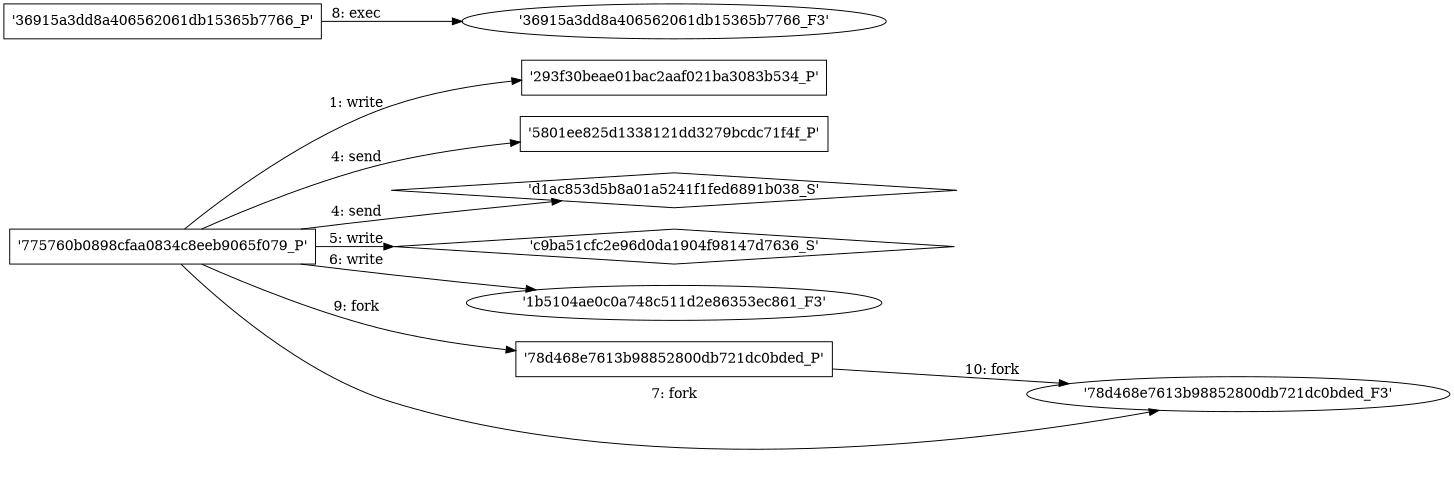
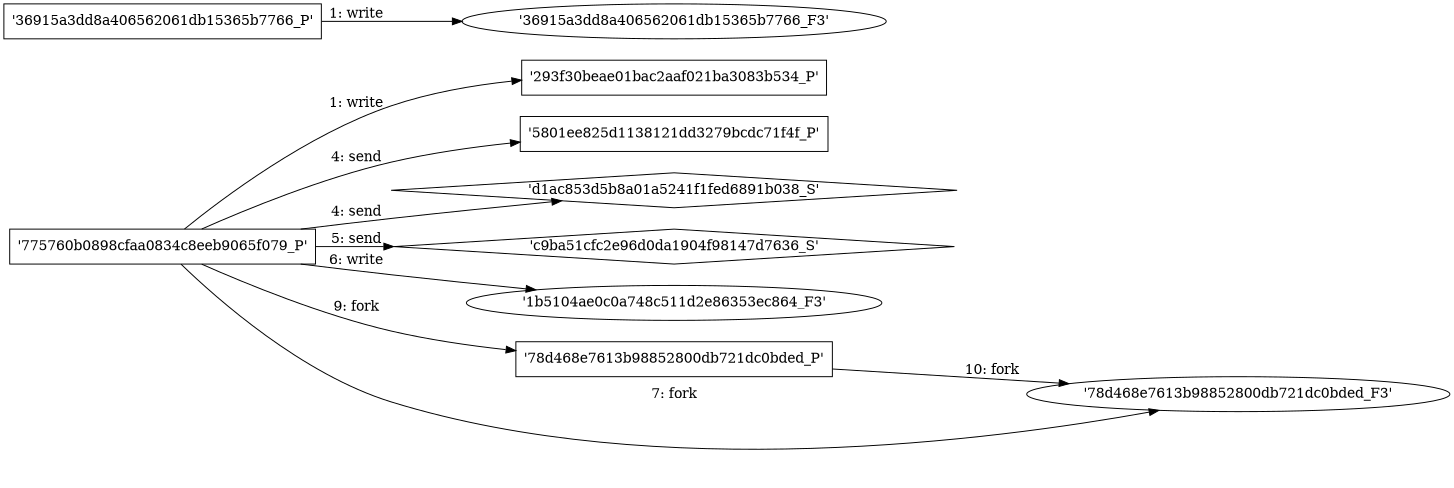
(356, 14) -> (356, 14)
(674, 134) -> (674, 134)
(356, 239) -> (356, 239)
(674, 303) -> (674, 303)
